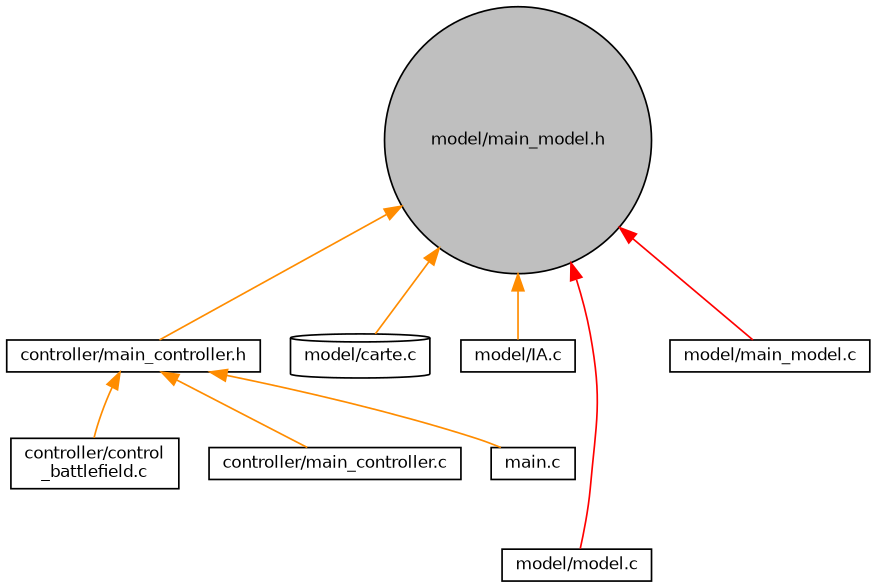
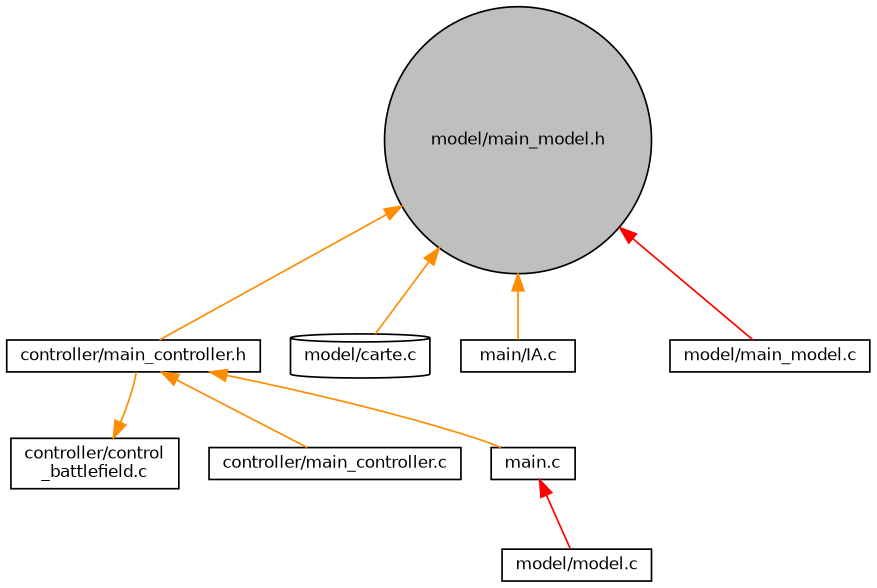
(518, 356) -> (518, 356)
(102, 412) -> (130, 398)
(597, 414) -> (558, 522)
